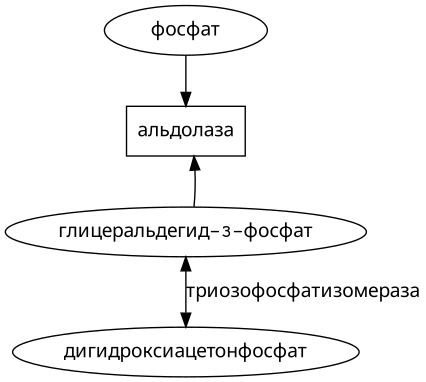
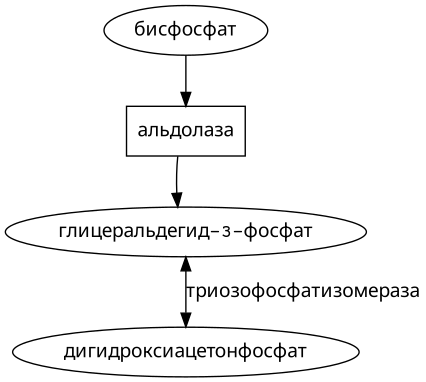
(186, 30) -> (186, 30)
(195, 189) -> (177, 175)
